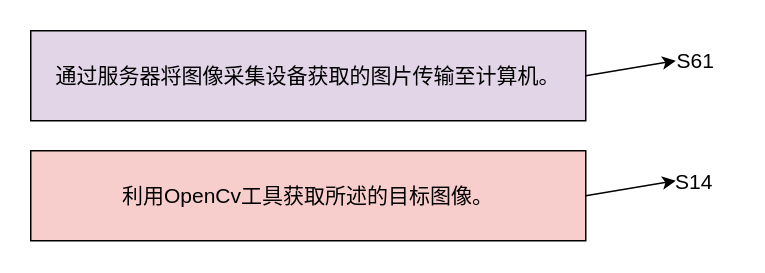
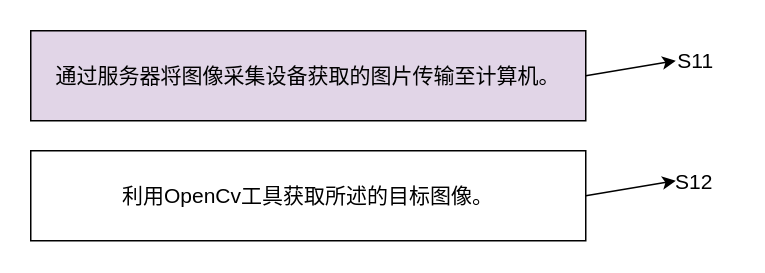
(696, 61) -> (696, 61)
(695, 182) -> (695, 182)
(308, 196) -> (308, 196)
